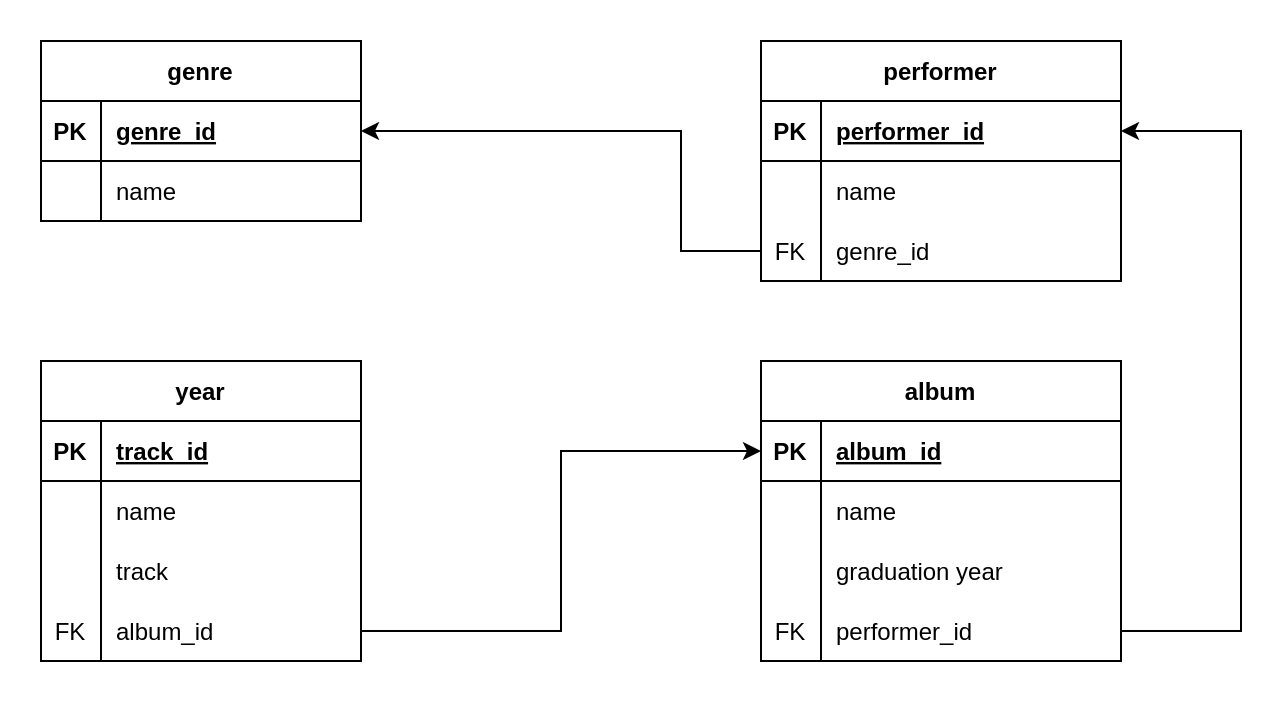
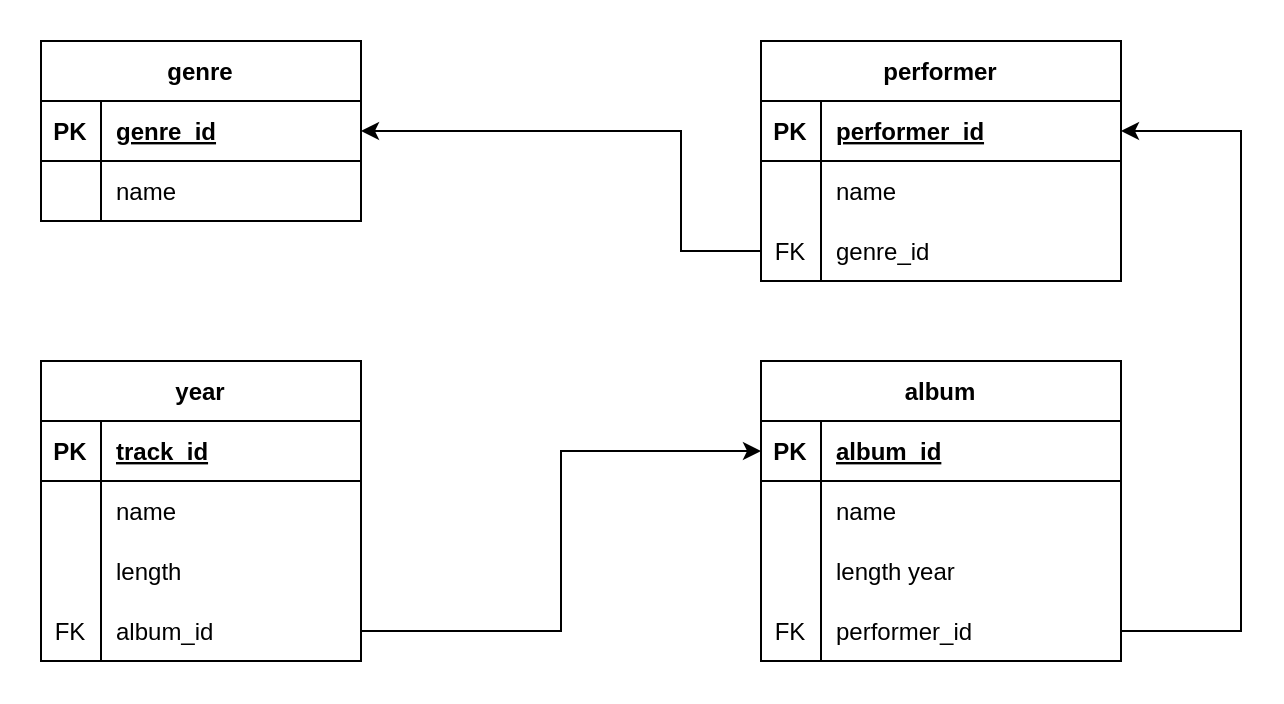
(150, 572) -> (153, 572)
(931, 572) -> (904, 572)
